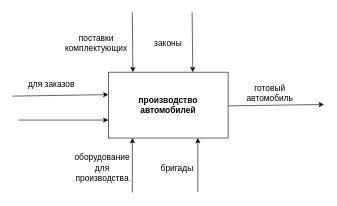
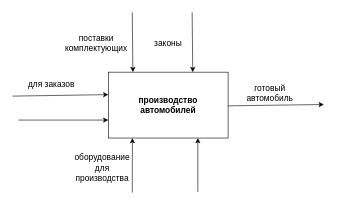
(177, 168) -> none
